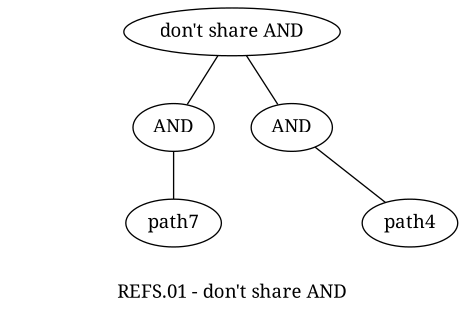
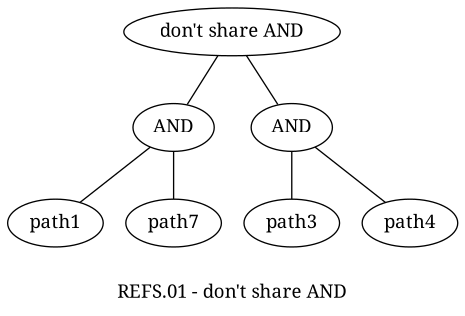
none -> (55, 223)
none -> (292, 223)
